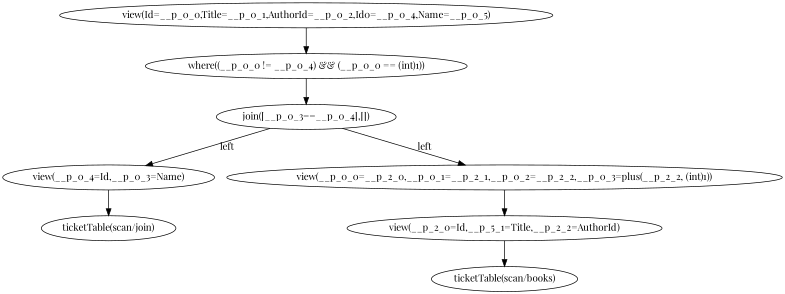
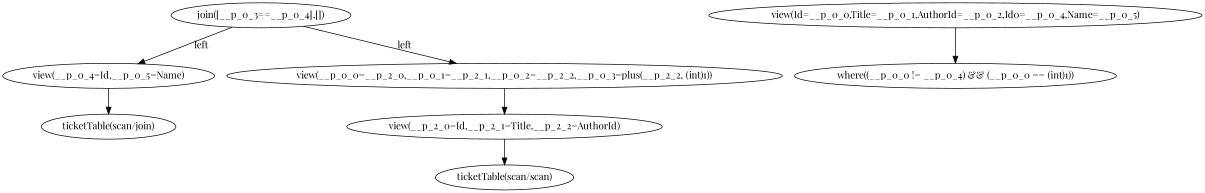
(306, 88) -> none
(109, 177) -> (109, 76)
(505, 228) -> (505, 127)
(505, 279) -> (505, 177)
